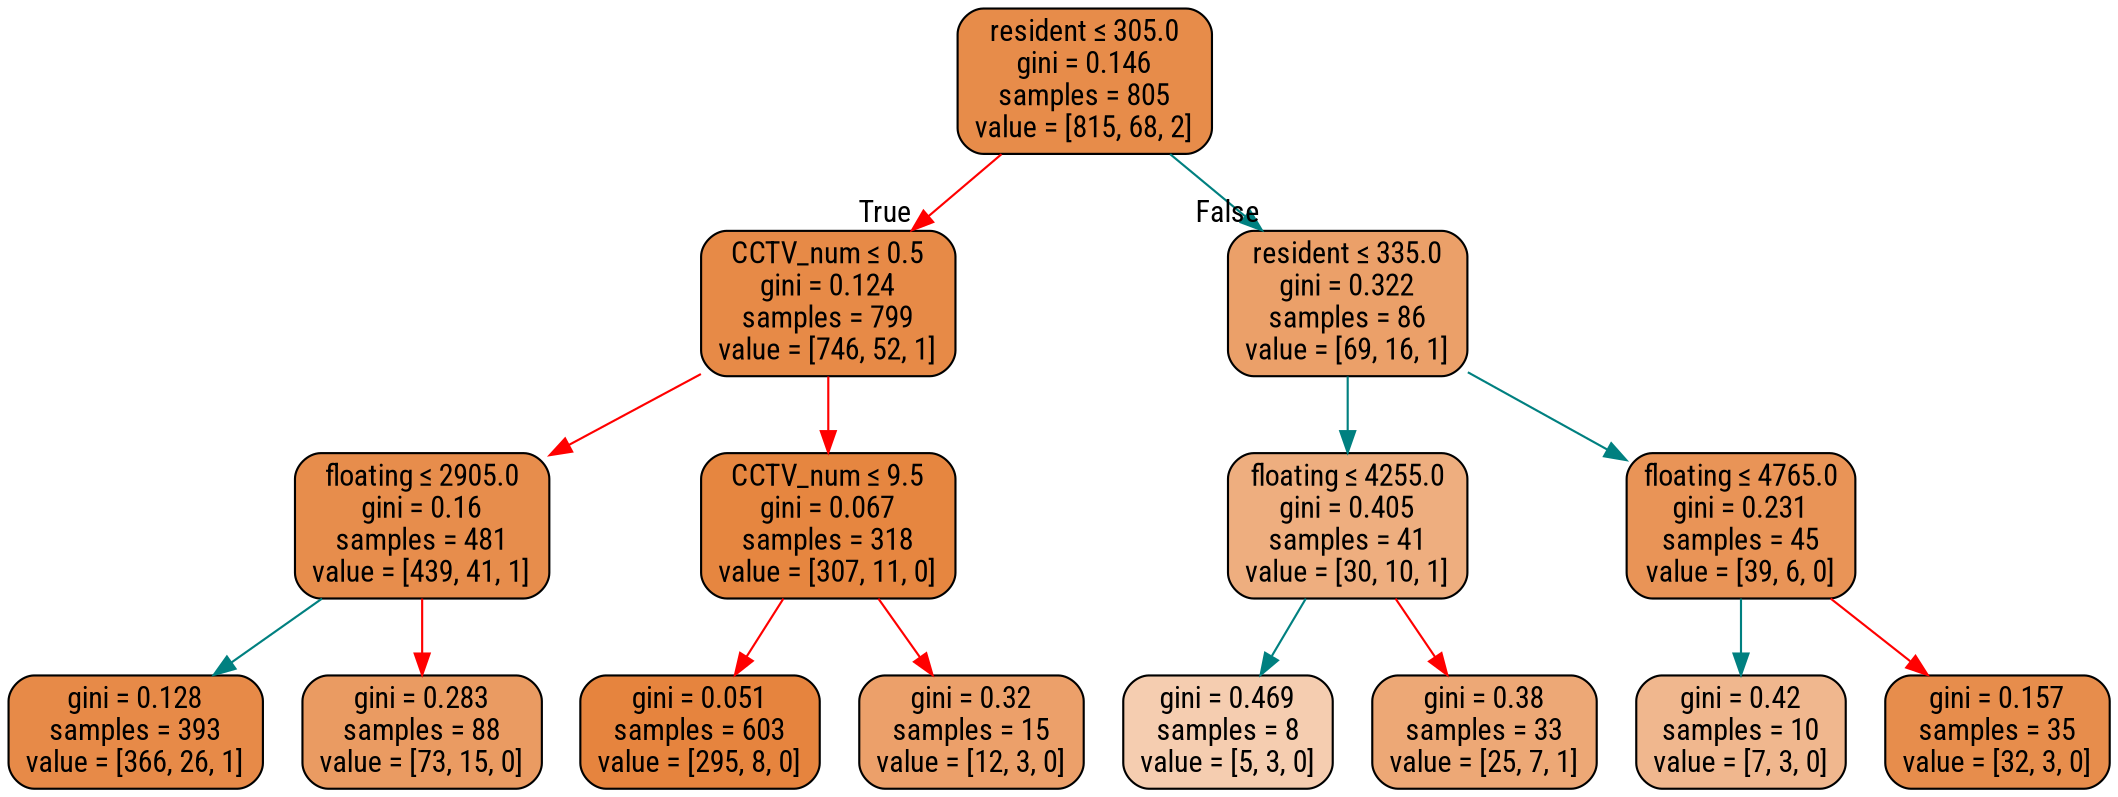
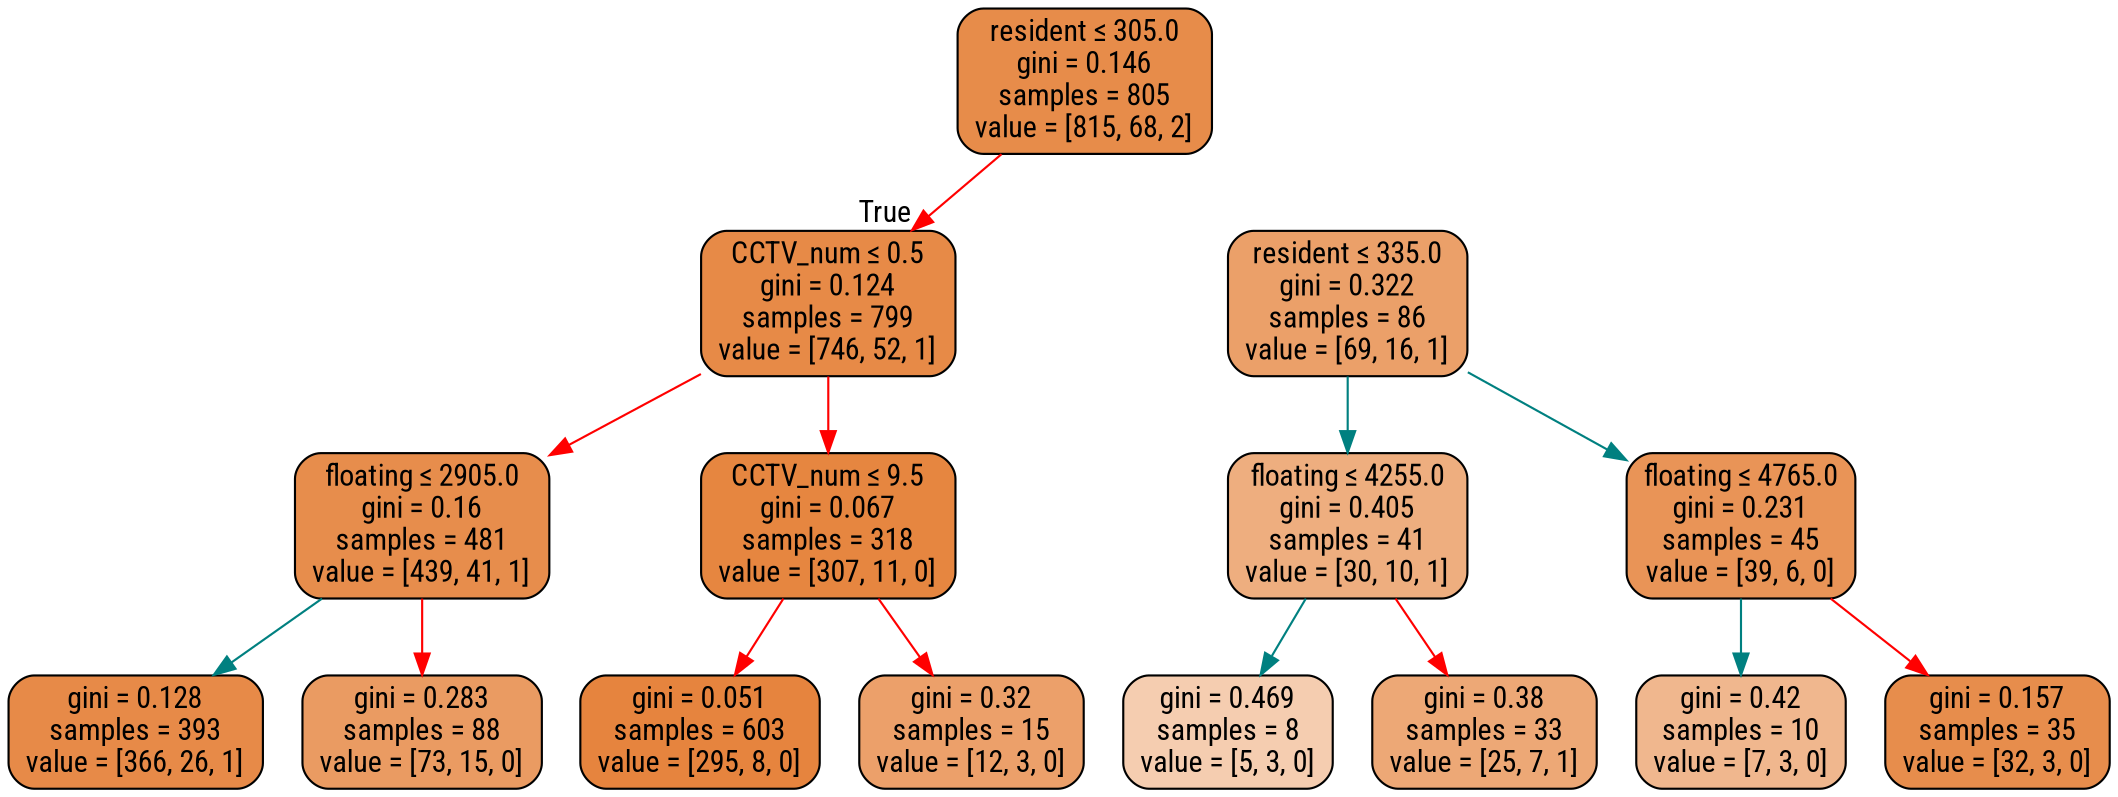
(1208, 185) -> none
